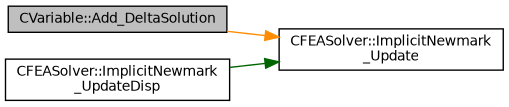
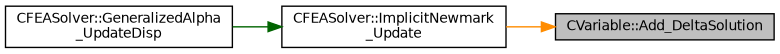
(246, 33) -> (524, 27)
(118, 80) -> (119, 27)
